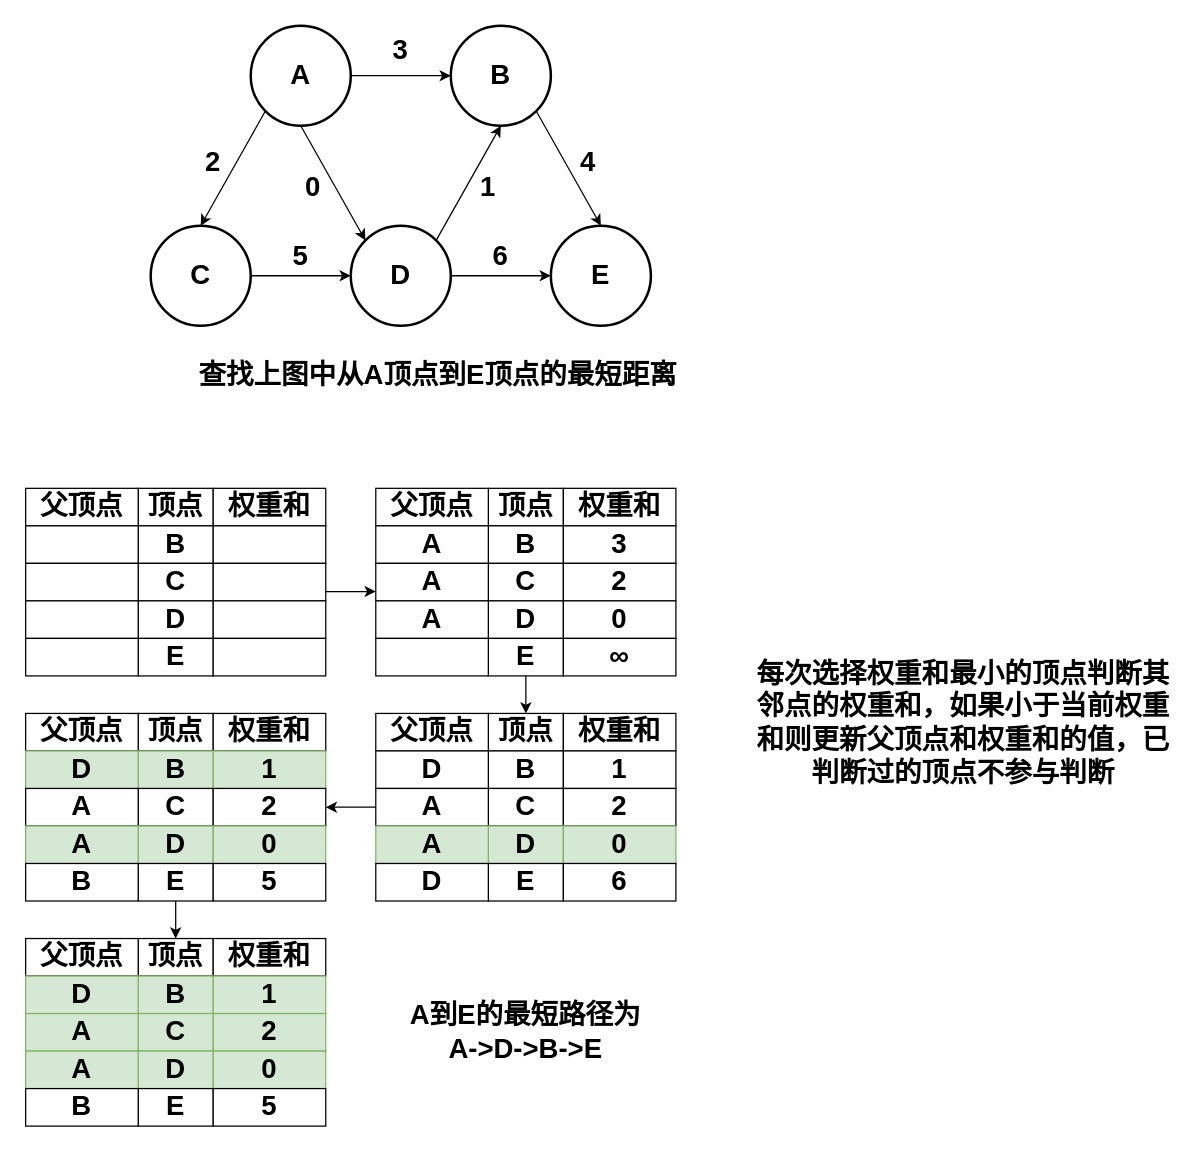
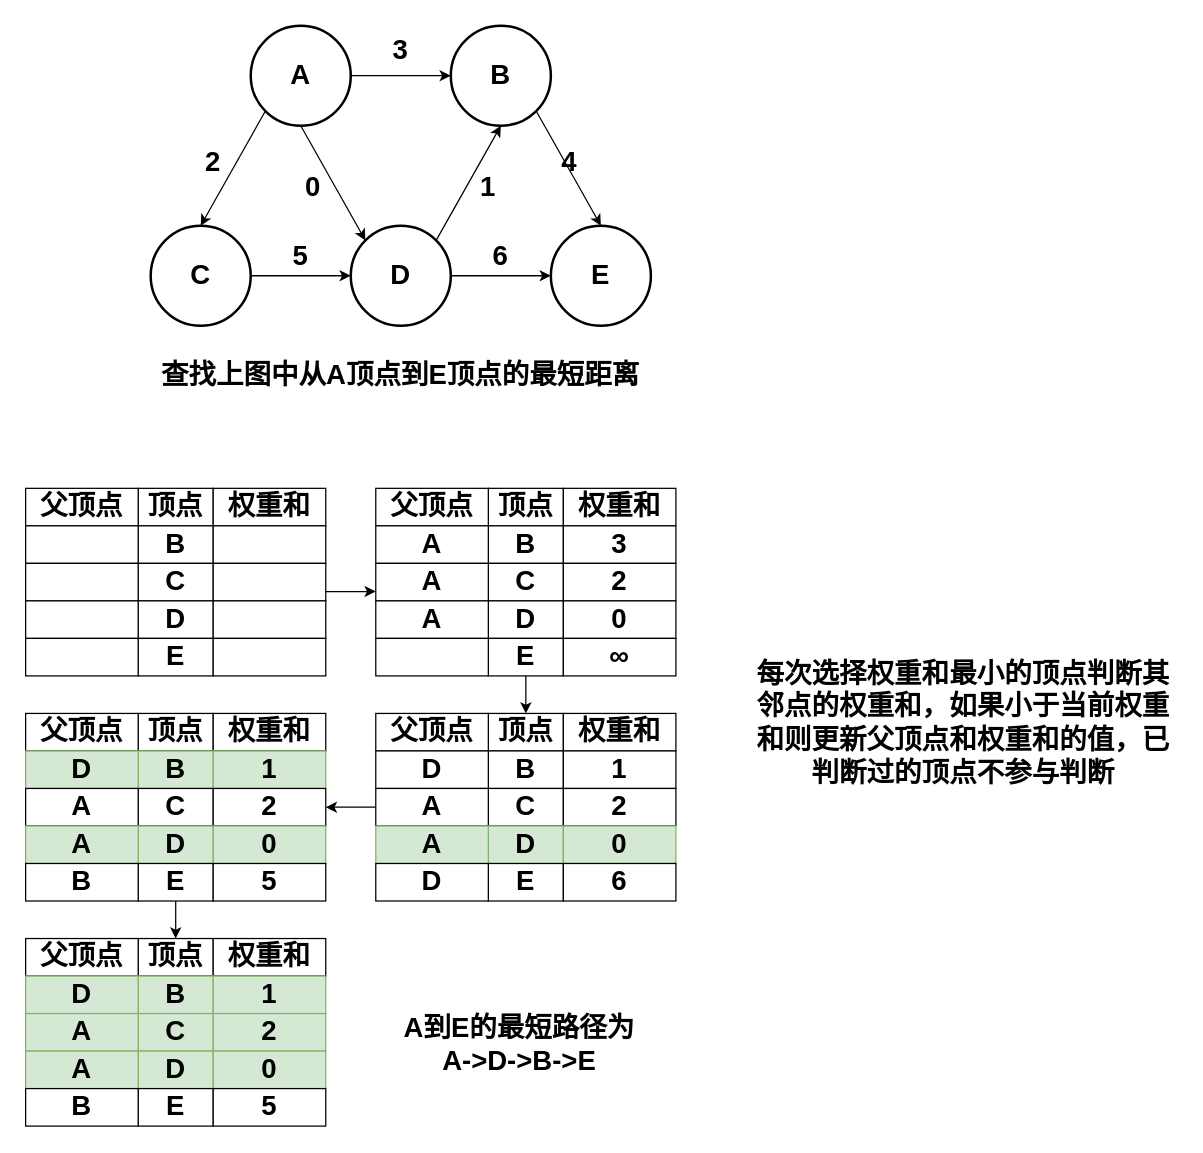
(588, 163) -> (569, 163)
(438, 376) -> (401, 376)
(526, 1032) -> (519, 1044)
